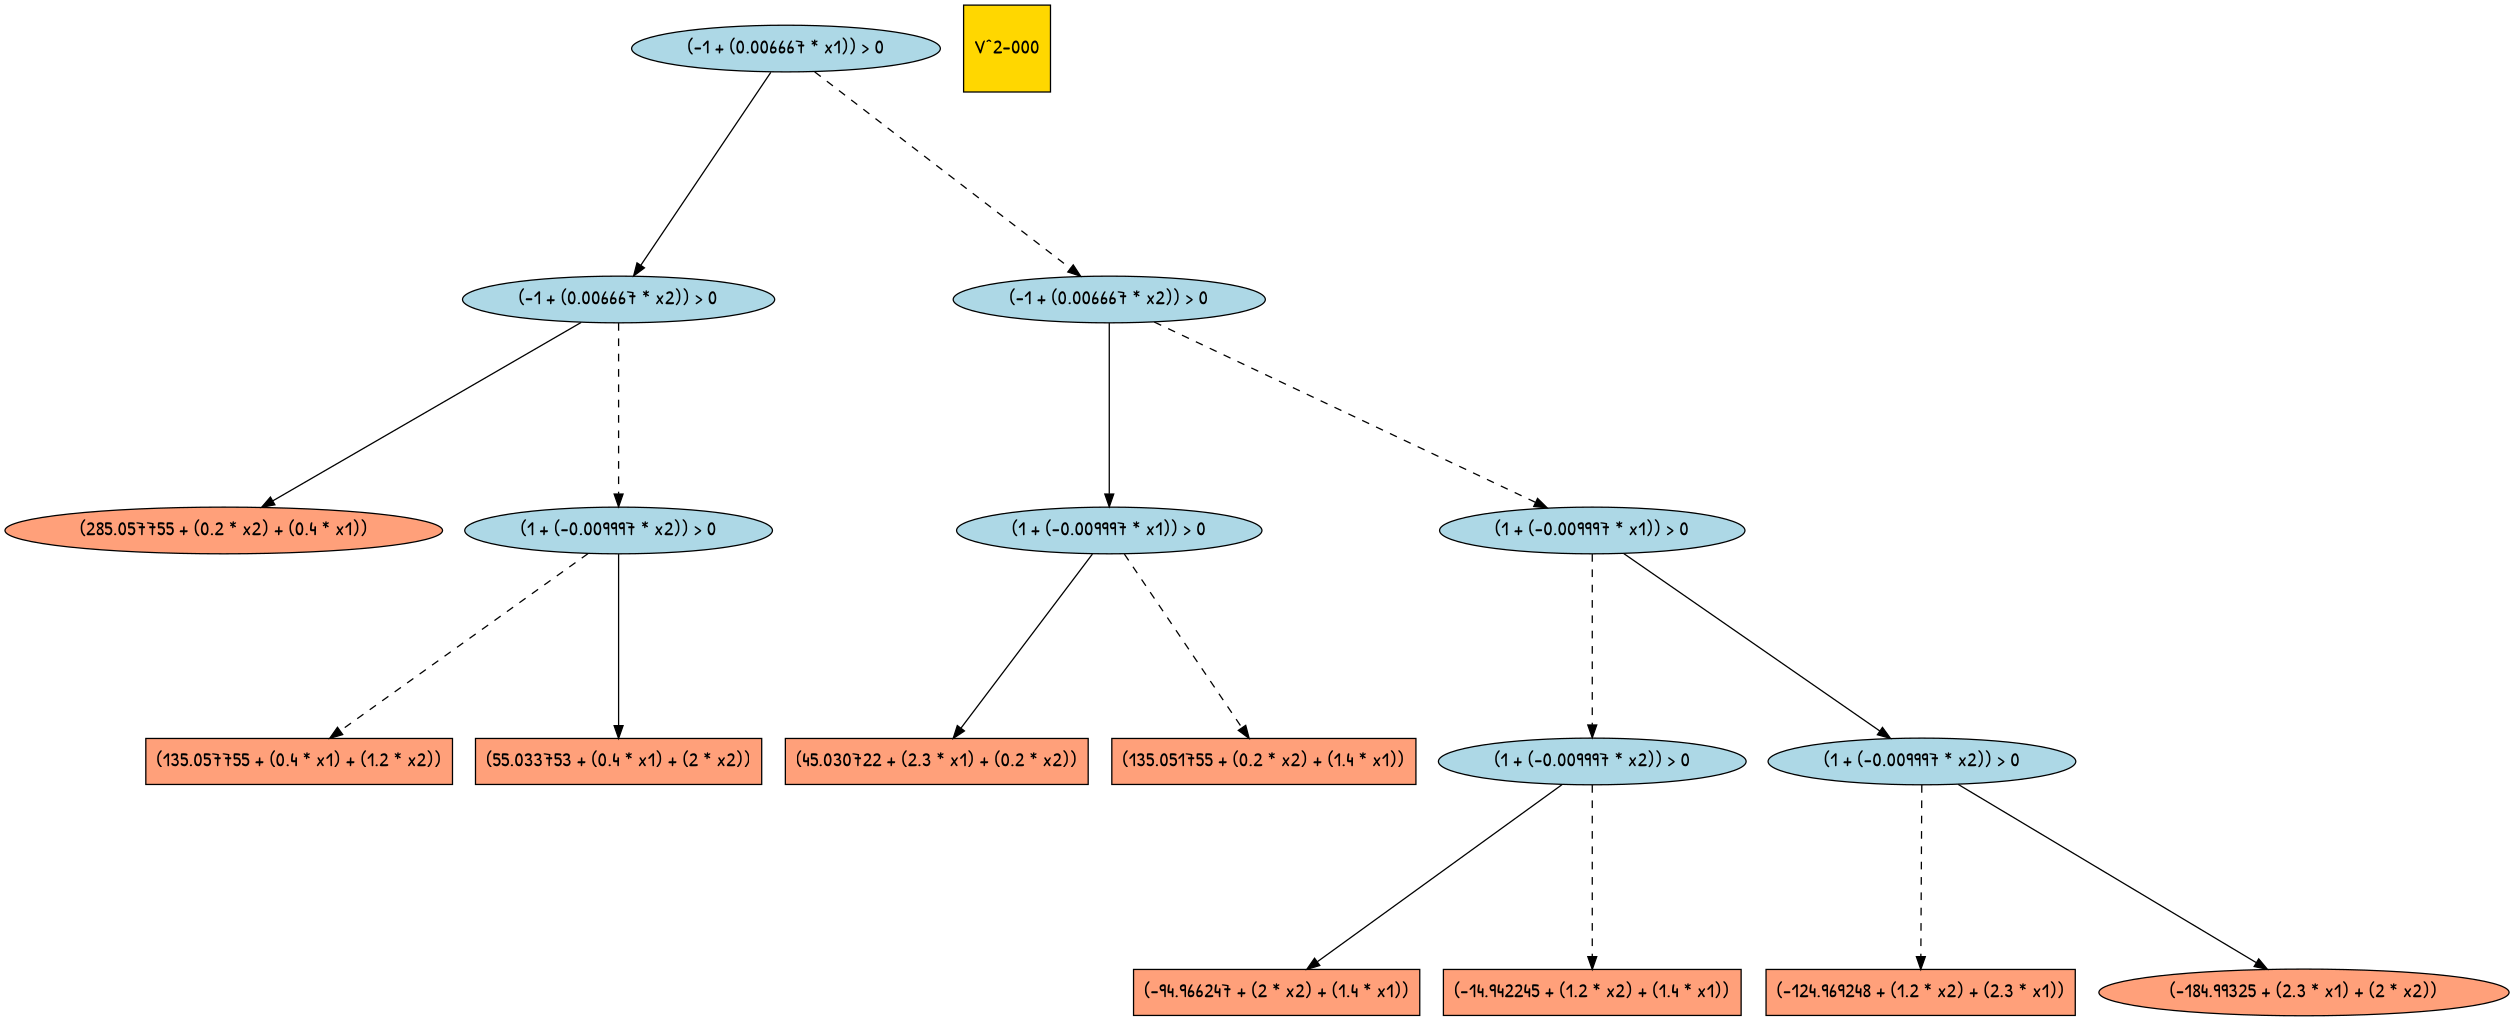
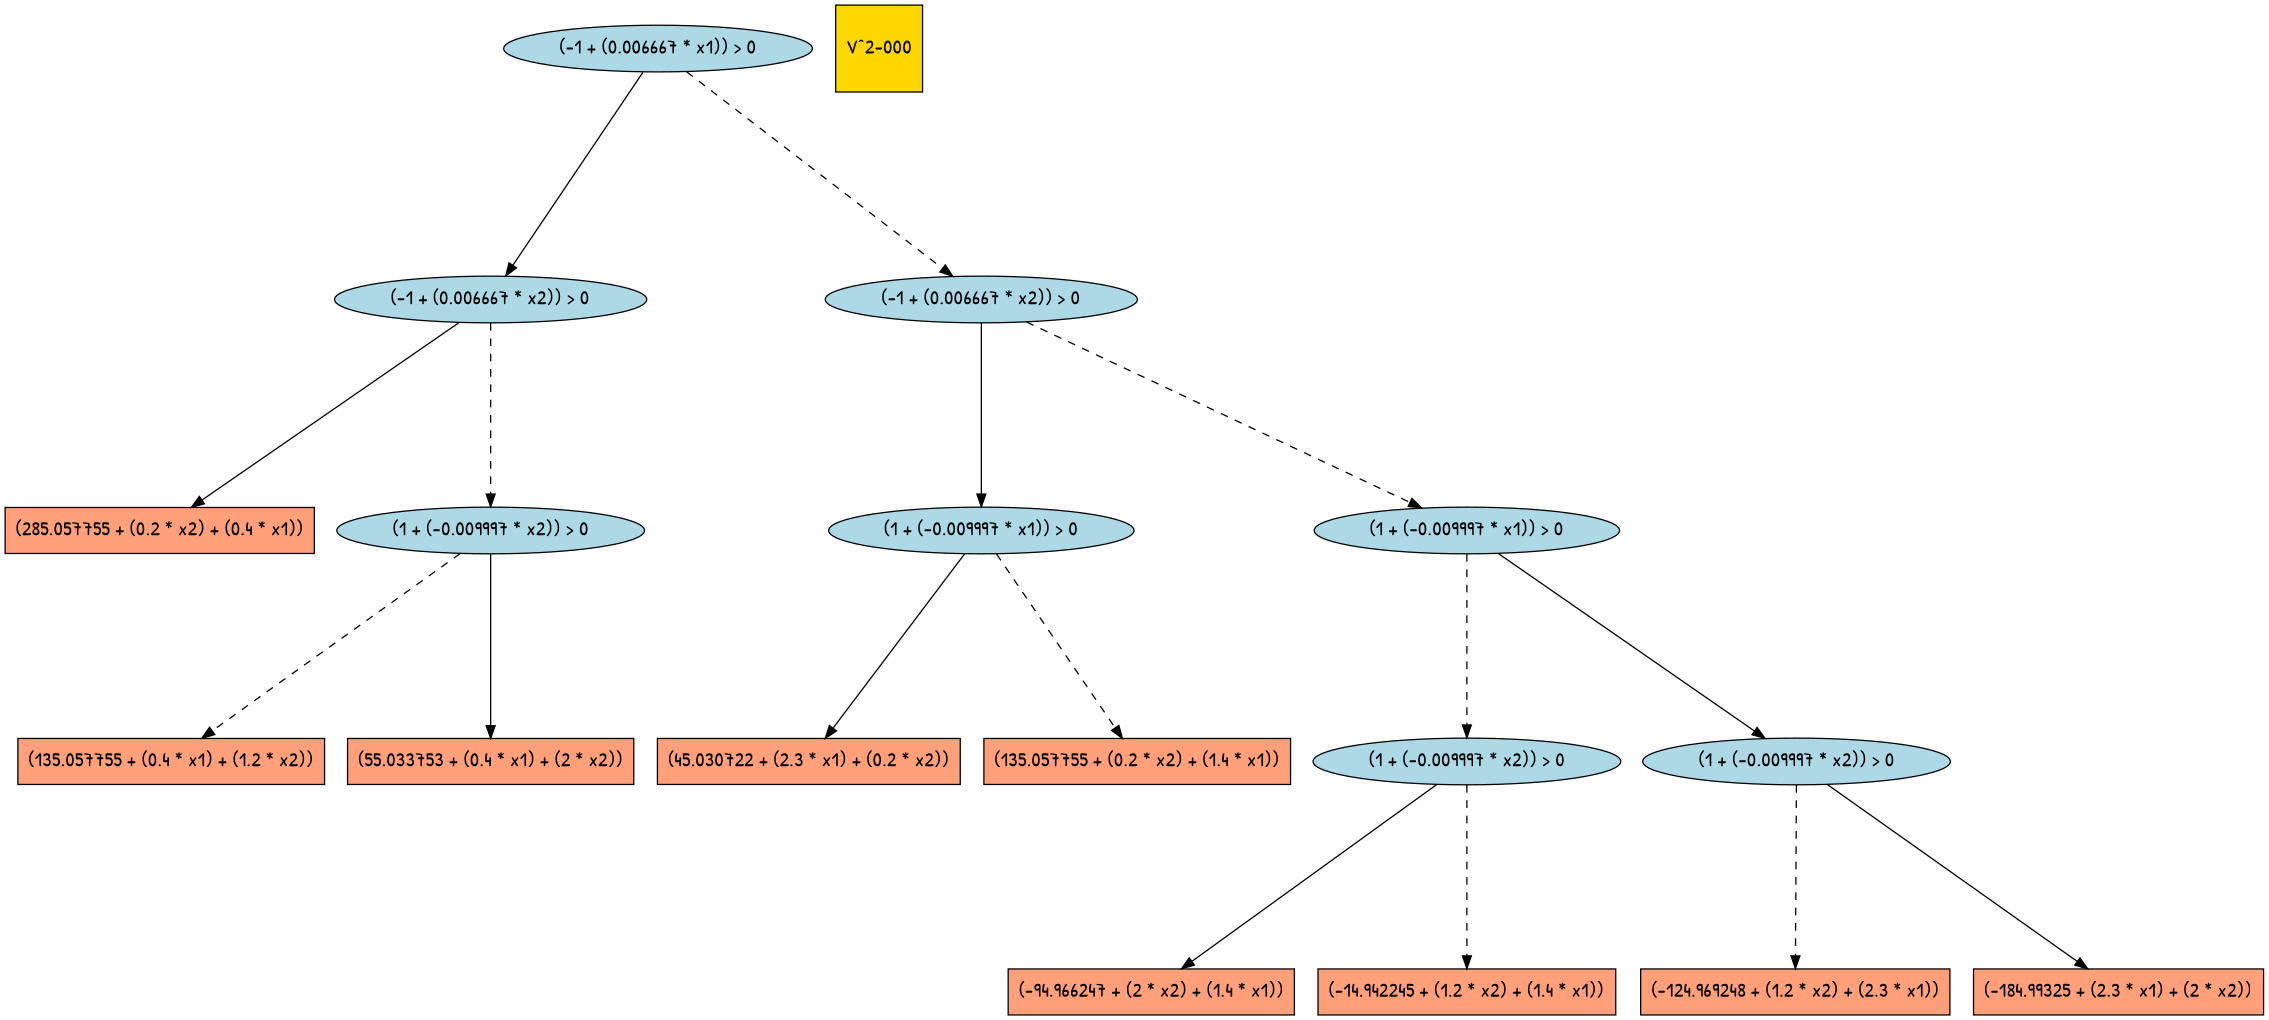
(224, 530) -> (160, 530)
(1264, 761) -> (1137, 761)
(2304, 992) -> (2119, 992)
